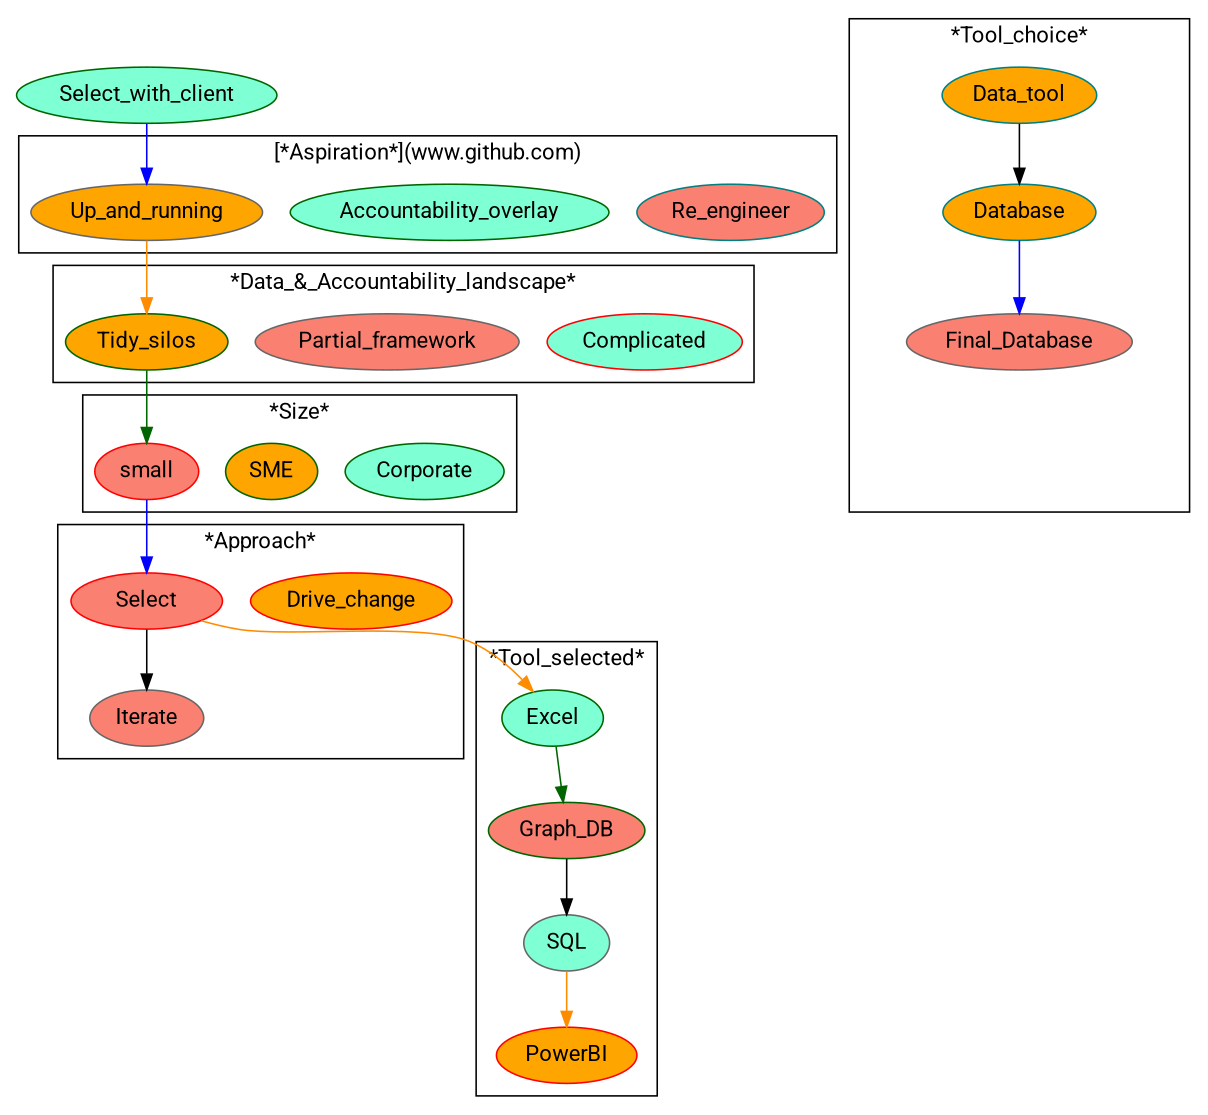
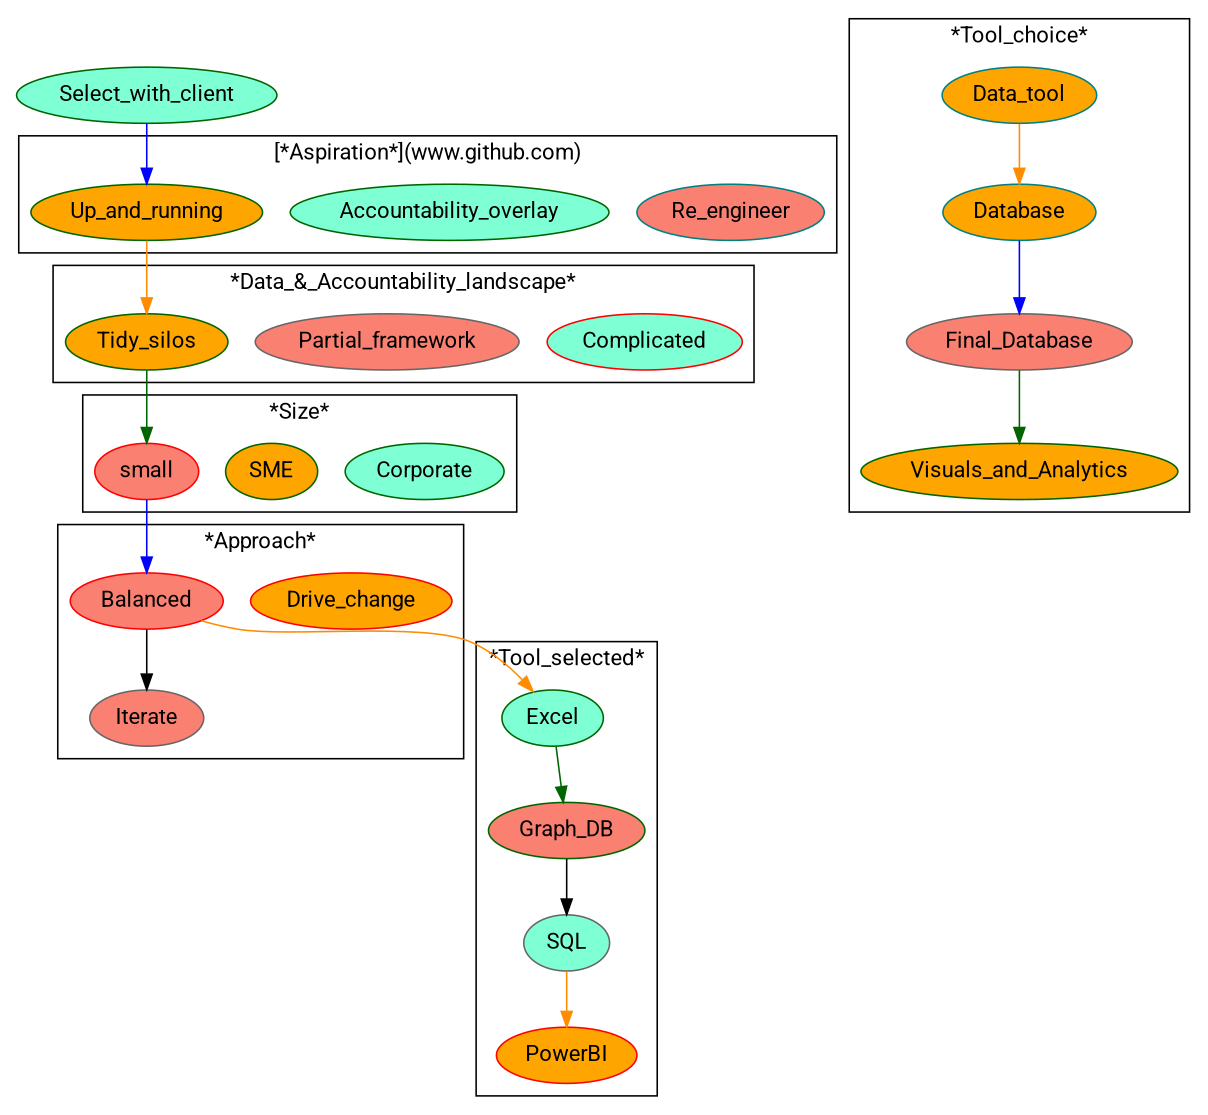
(1019, 146) -> (1019, 146)
(147, 212) -> (147, 212)
none -> (1019, 471)
(147, 601) -> (147, 601)
